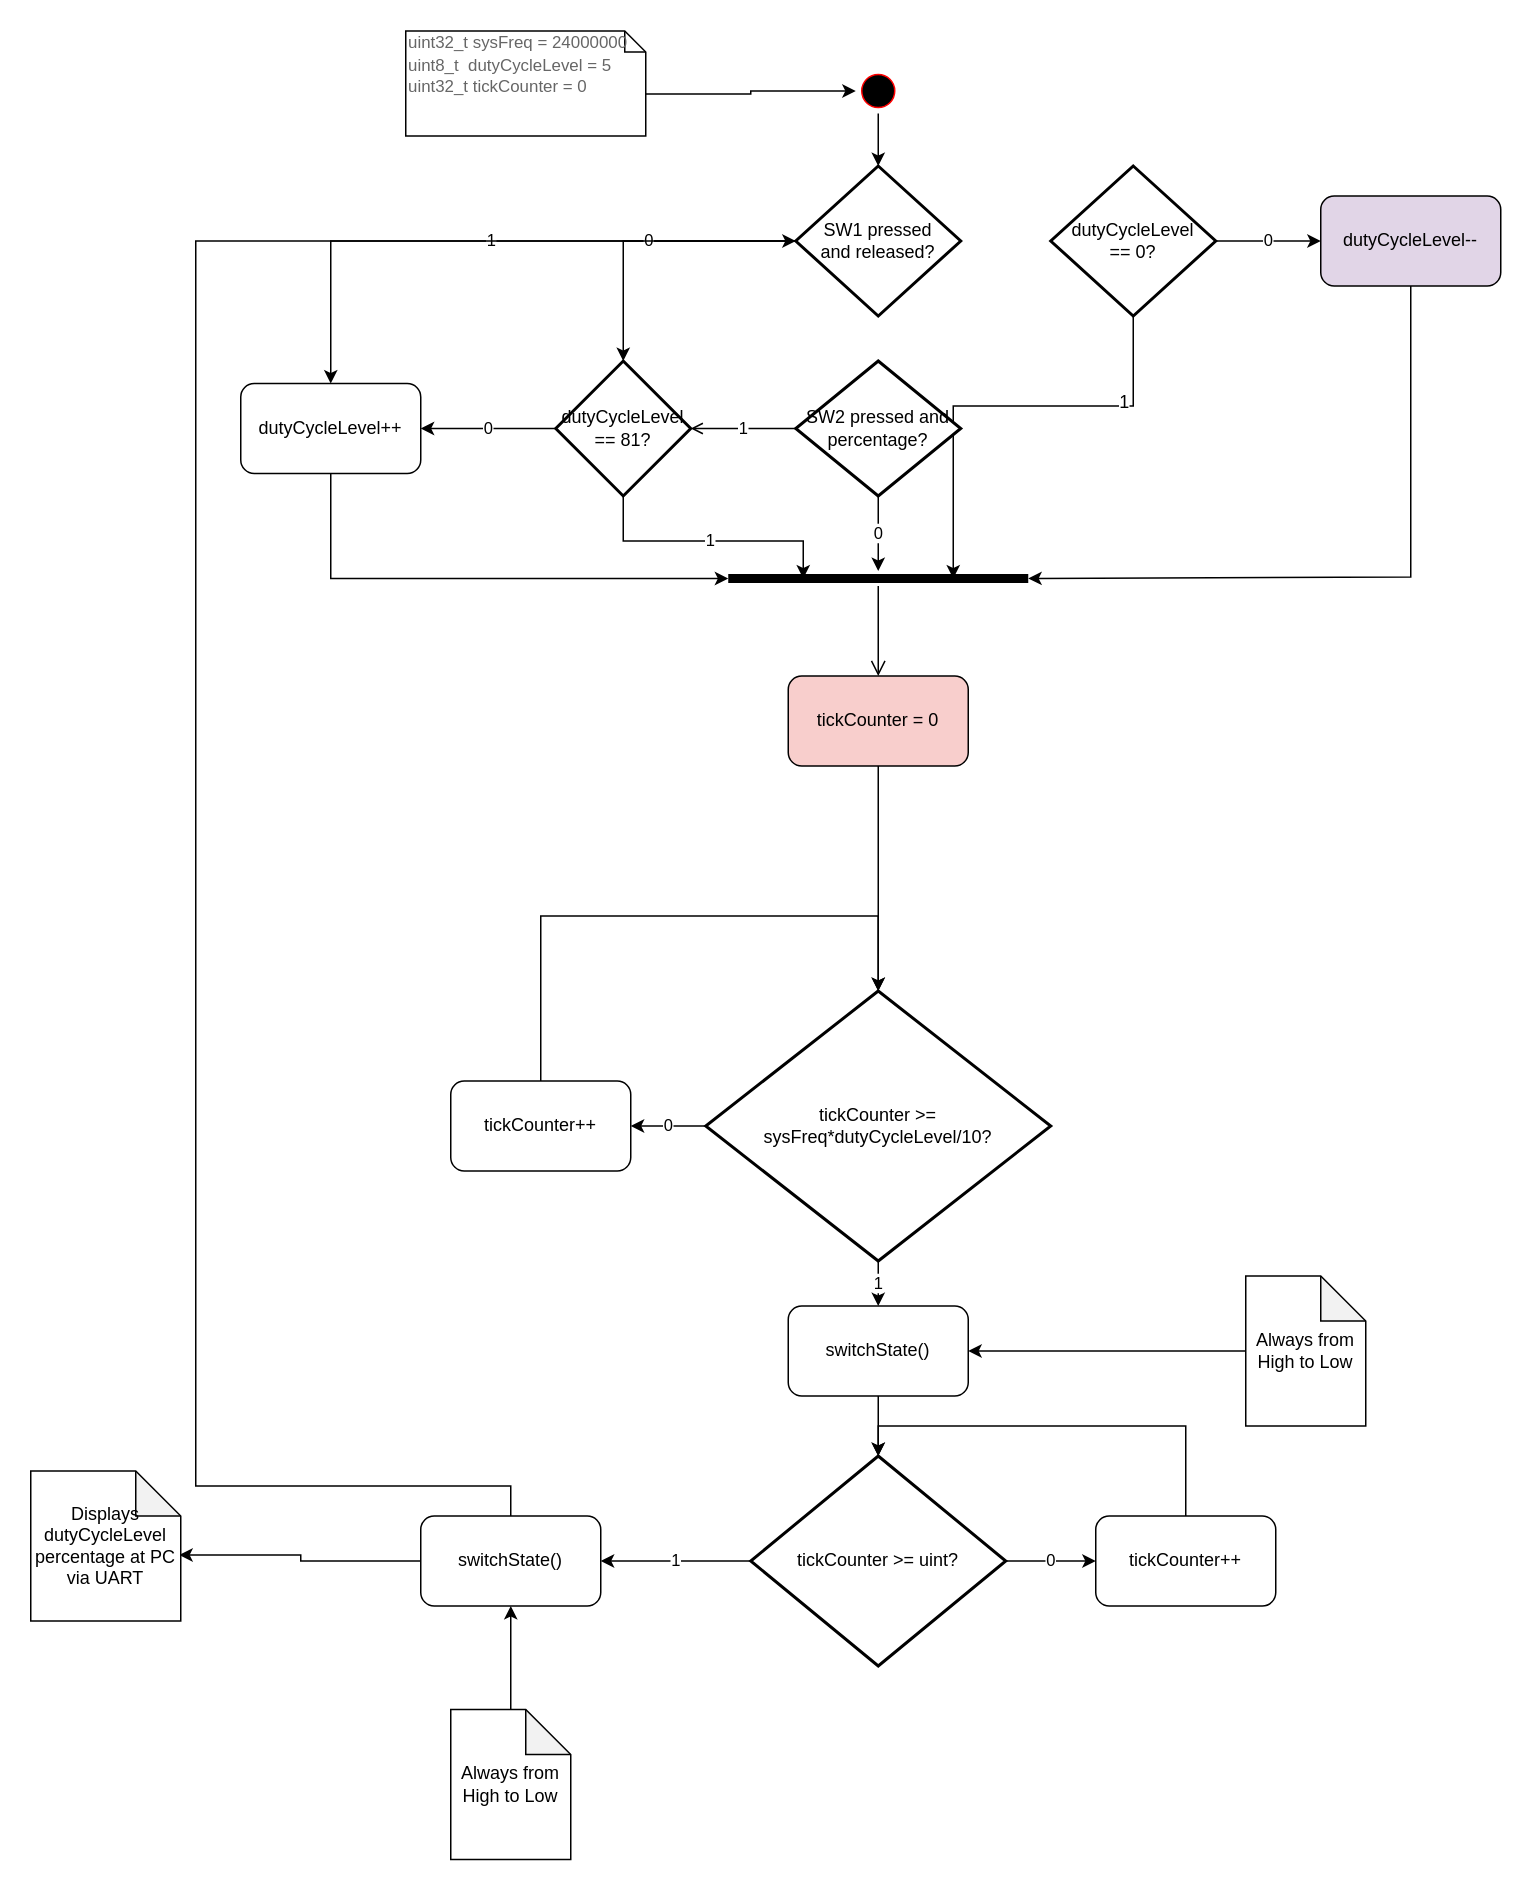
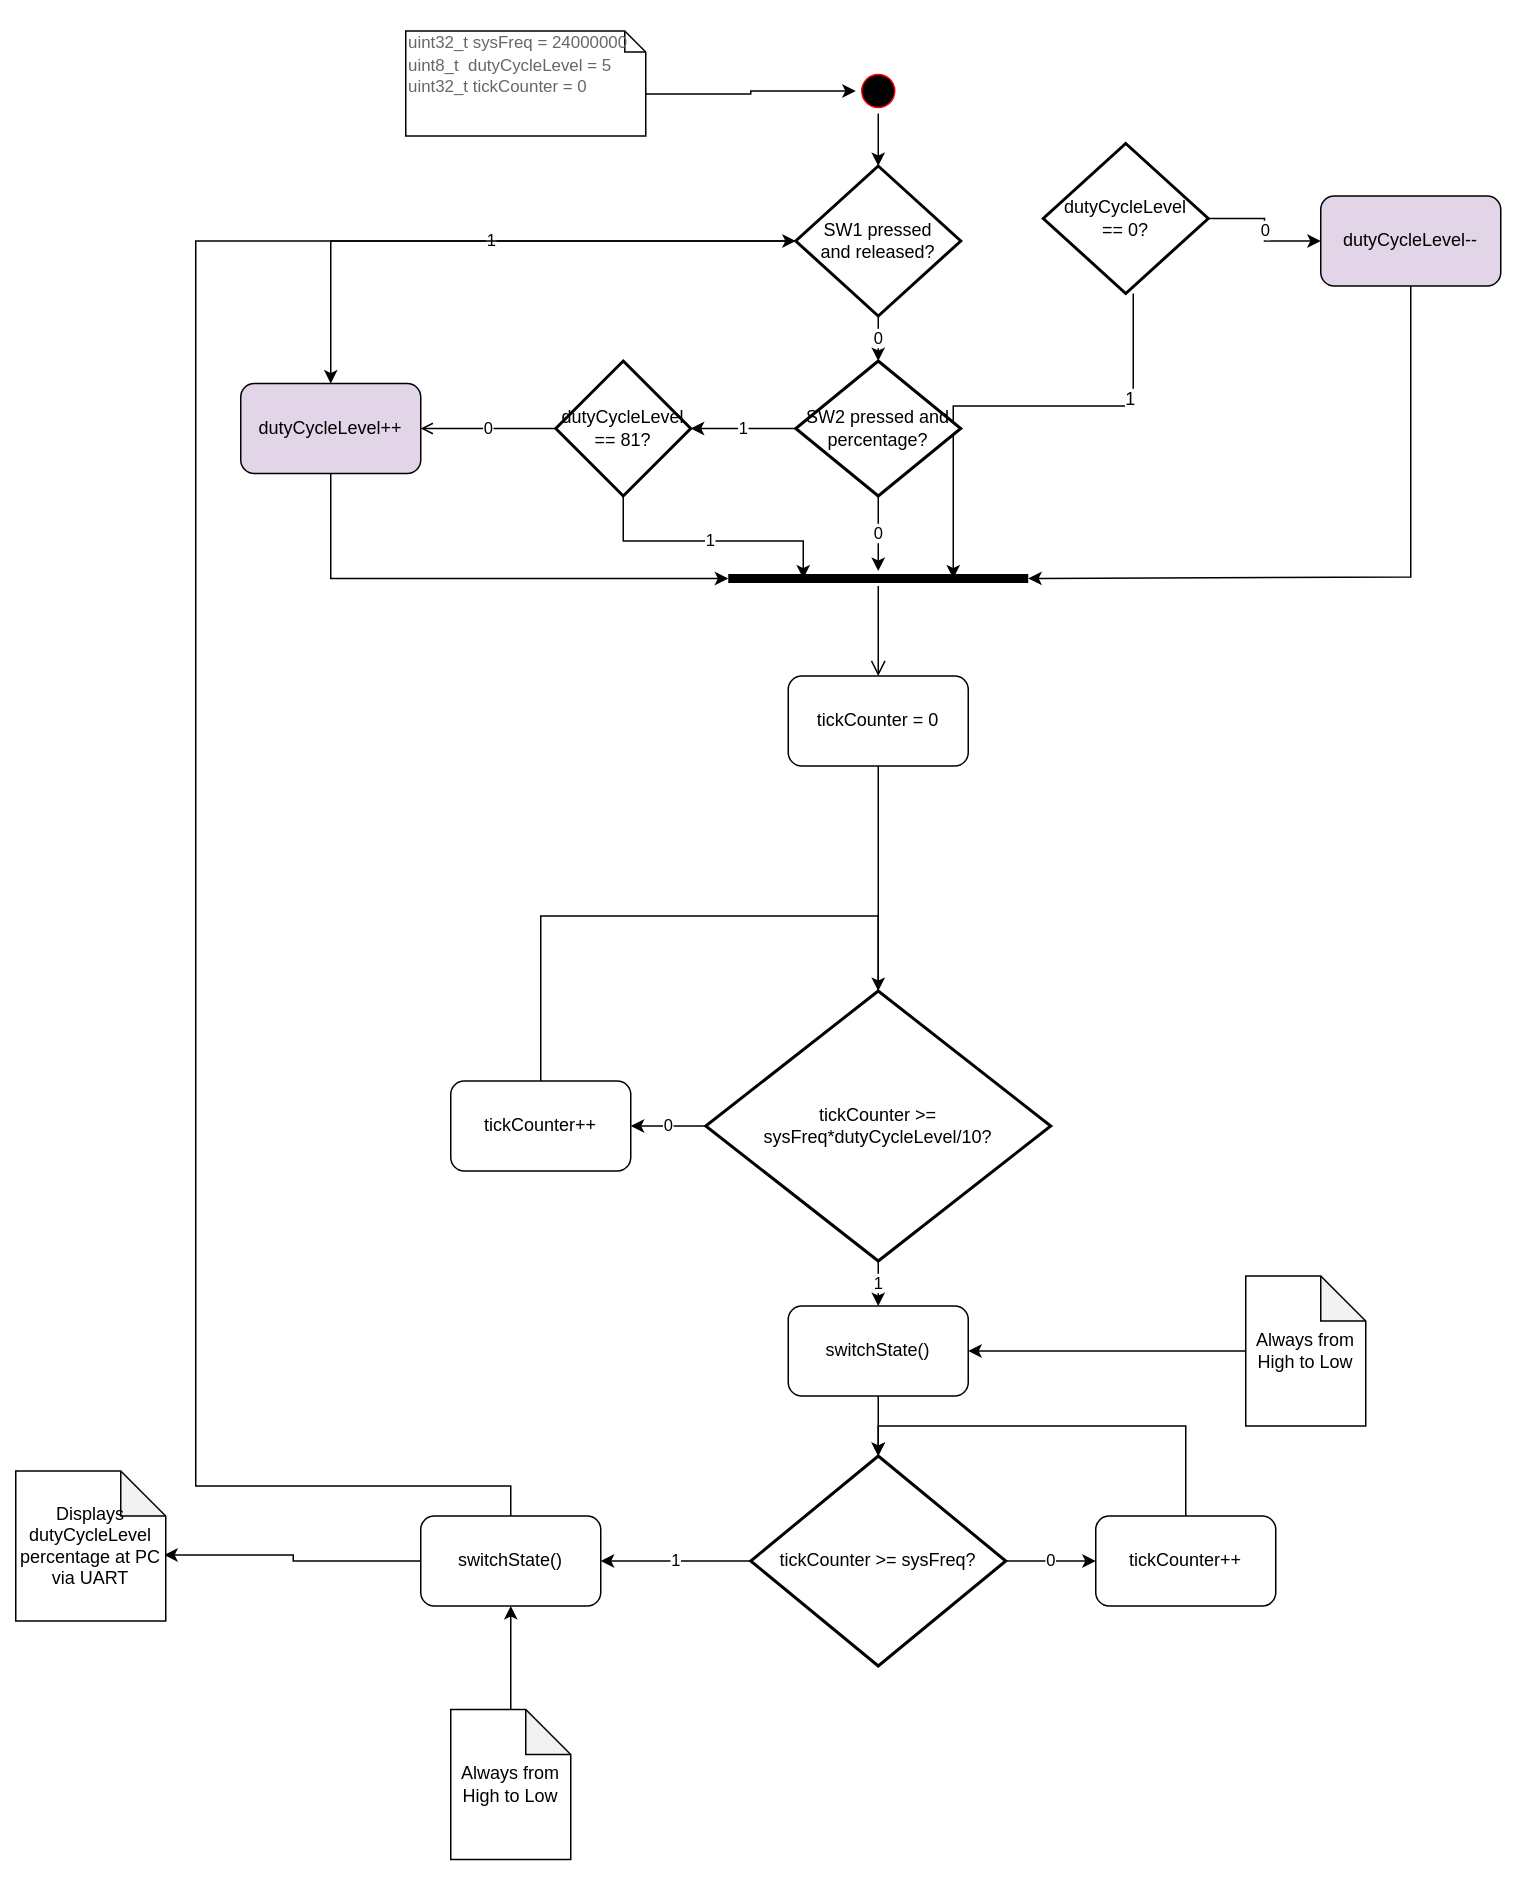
(1133, 241) -> (1126, 218)
(623, 297) -> (878, 344)
(331, 428) -> (331, 428)
(432, 428) -> (429, 428)
(699, 428) -> (702, 428)
(878, 721) -> (878, 721)
(878, 766) -> (878, 987)
(106, 1546) -> (91, 1546)
(878, 1561) -> (878, 1561)
